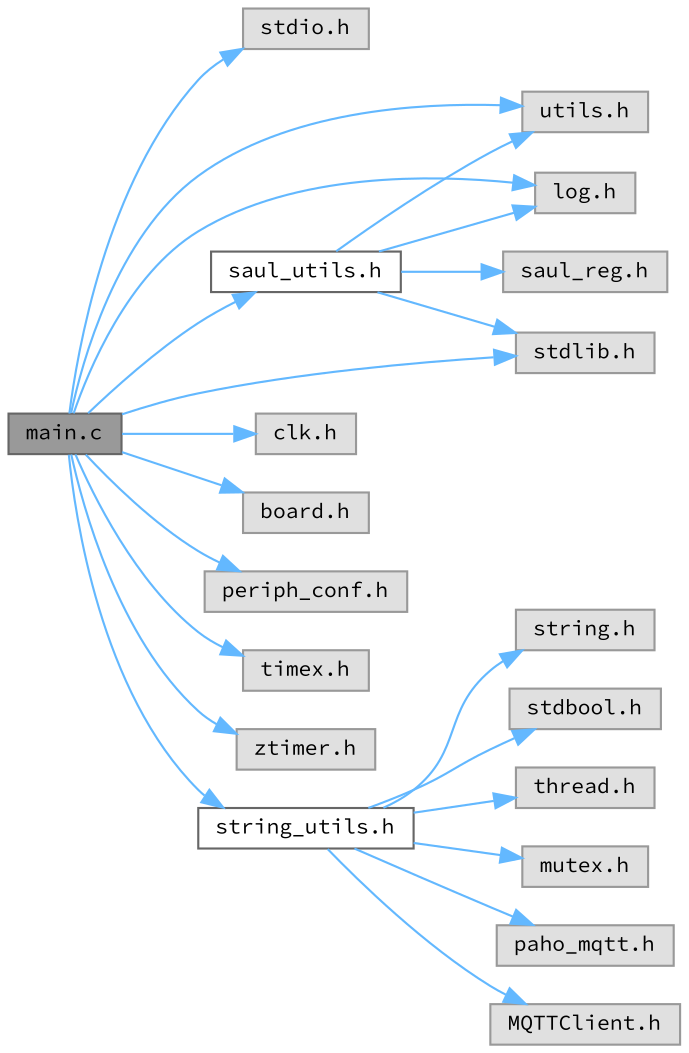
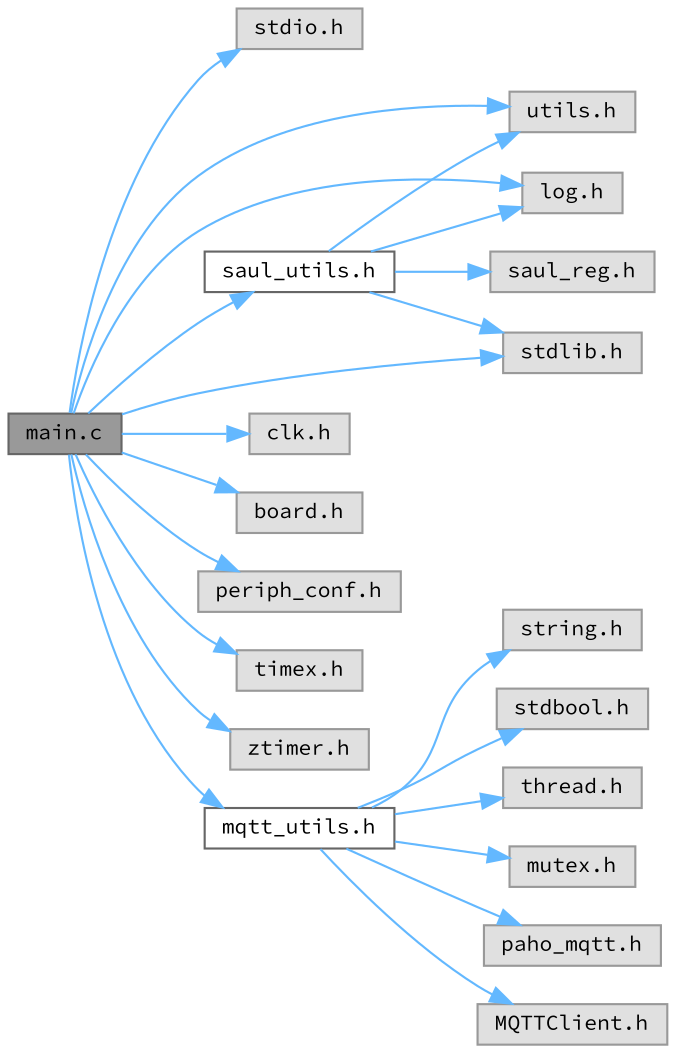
(306, 828) -> (300, 828)
